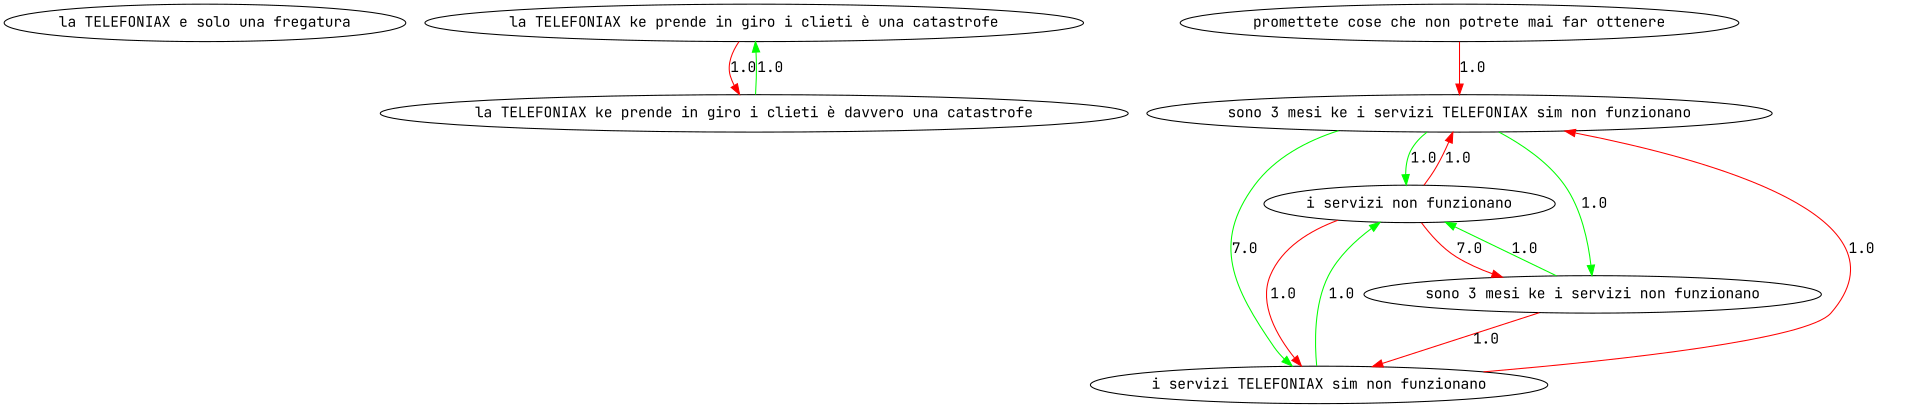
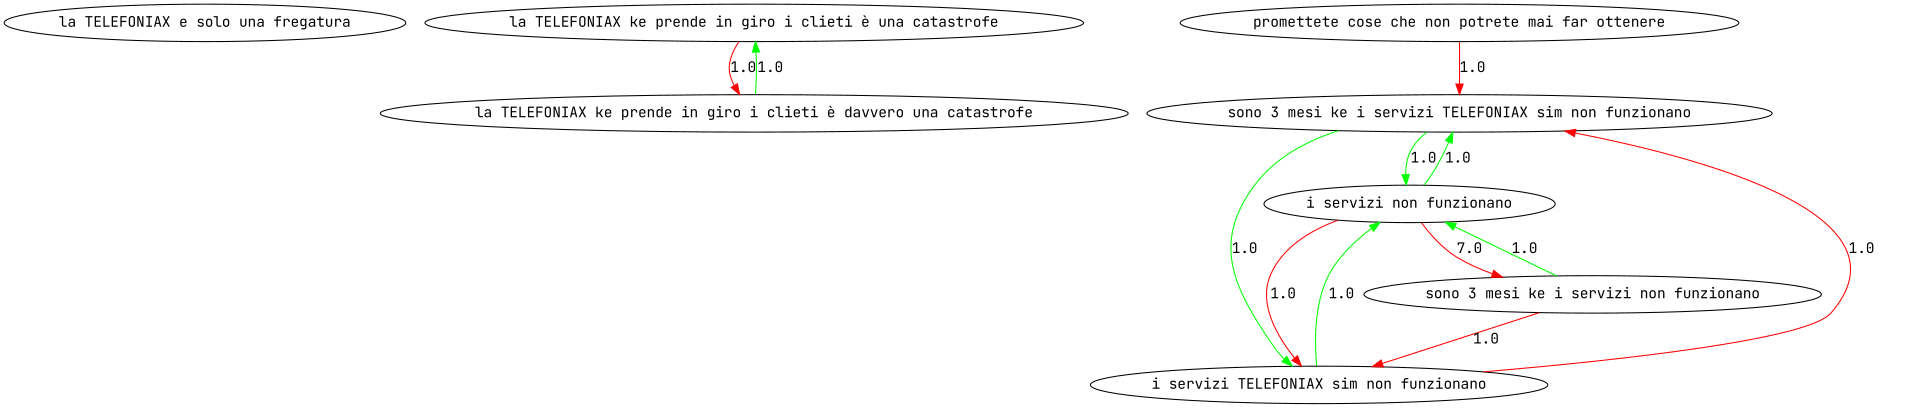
(1438, 164) -> (1438, 164)
(1564, 185) -> none
(1245, 249) -> (1245, 249)
